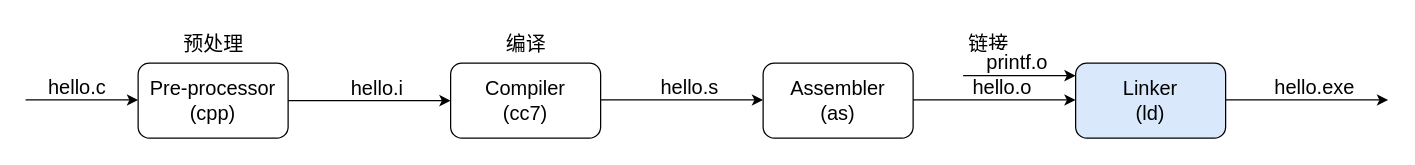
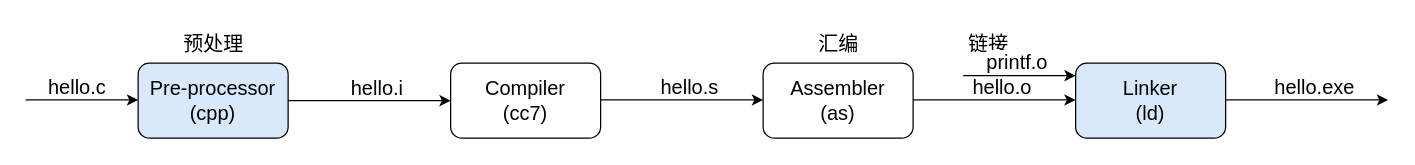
(526, 44) -> none
none -> (838, 44)
(213, 101) -> (213, 101)
